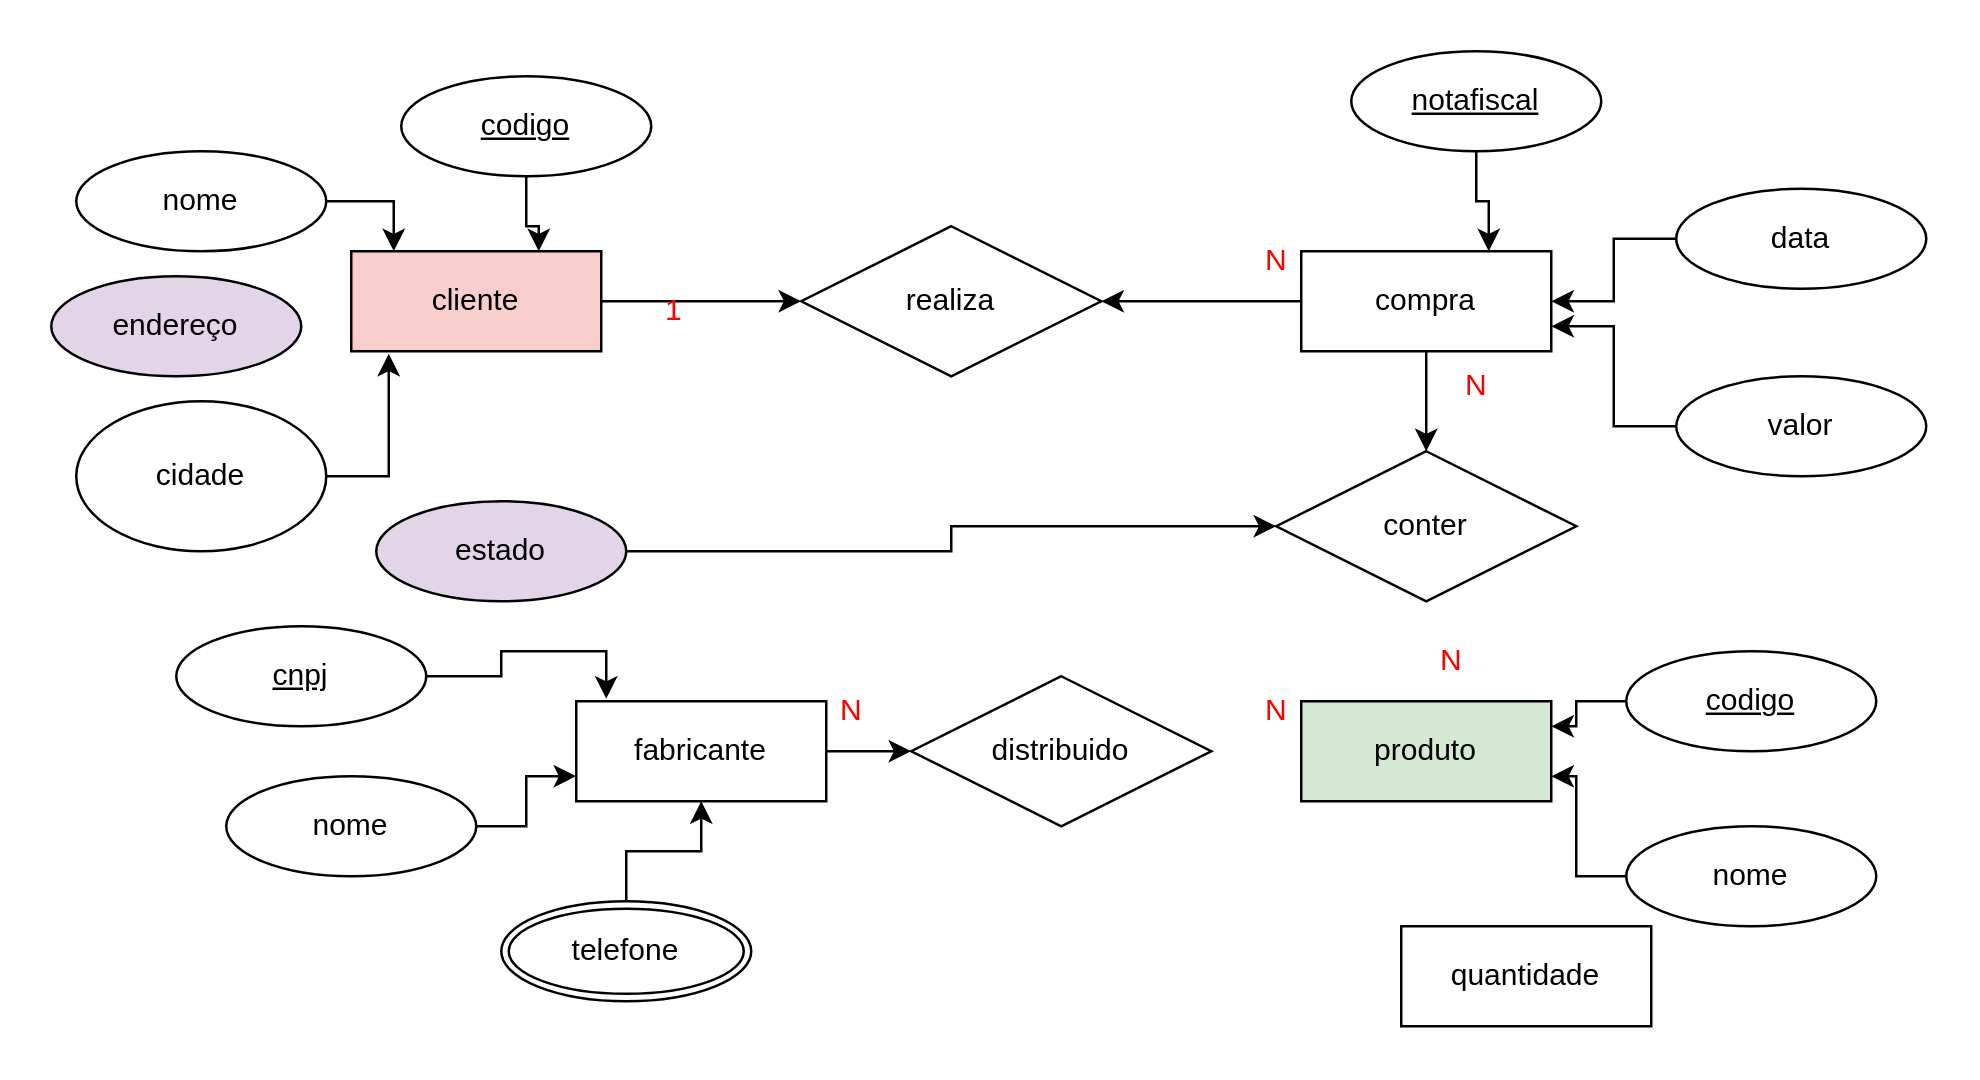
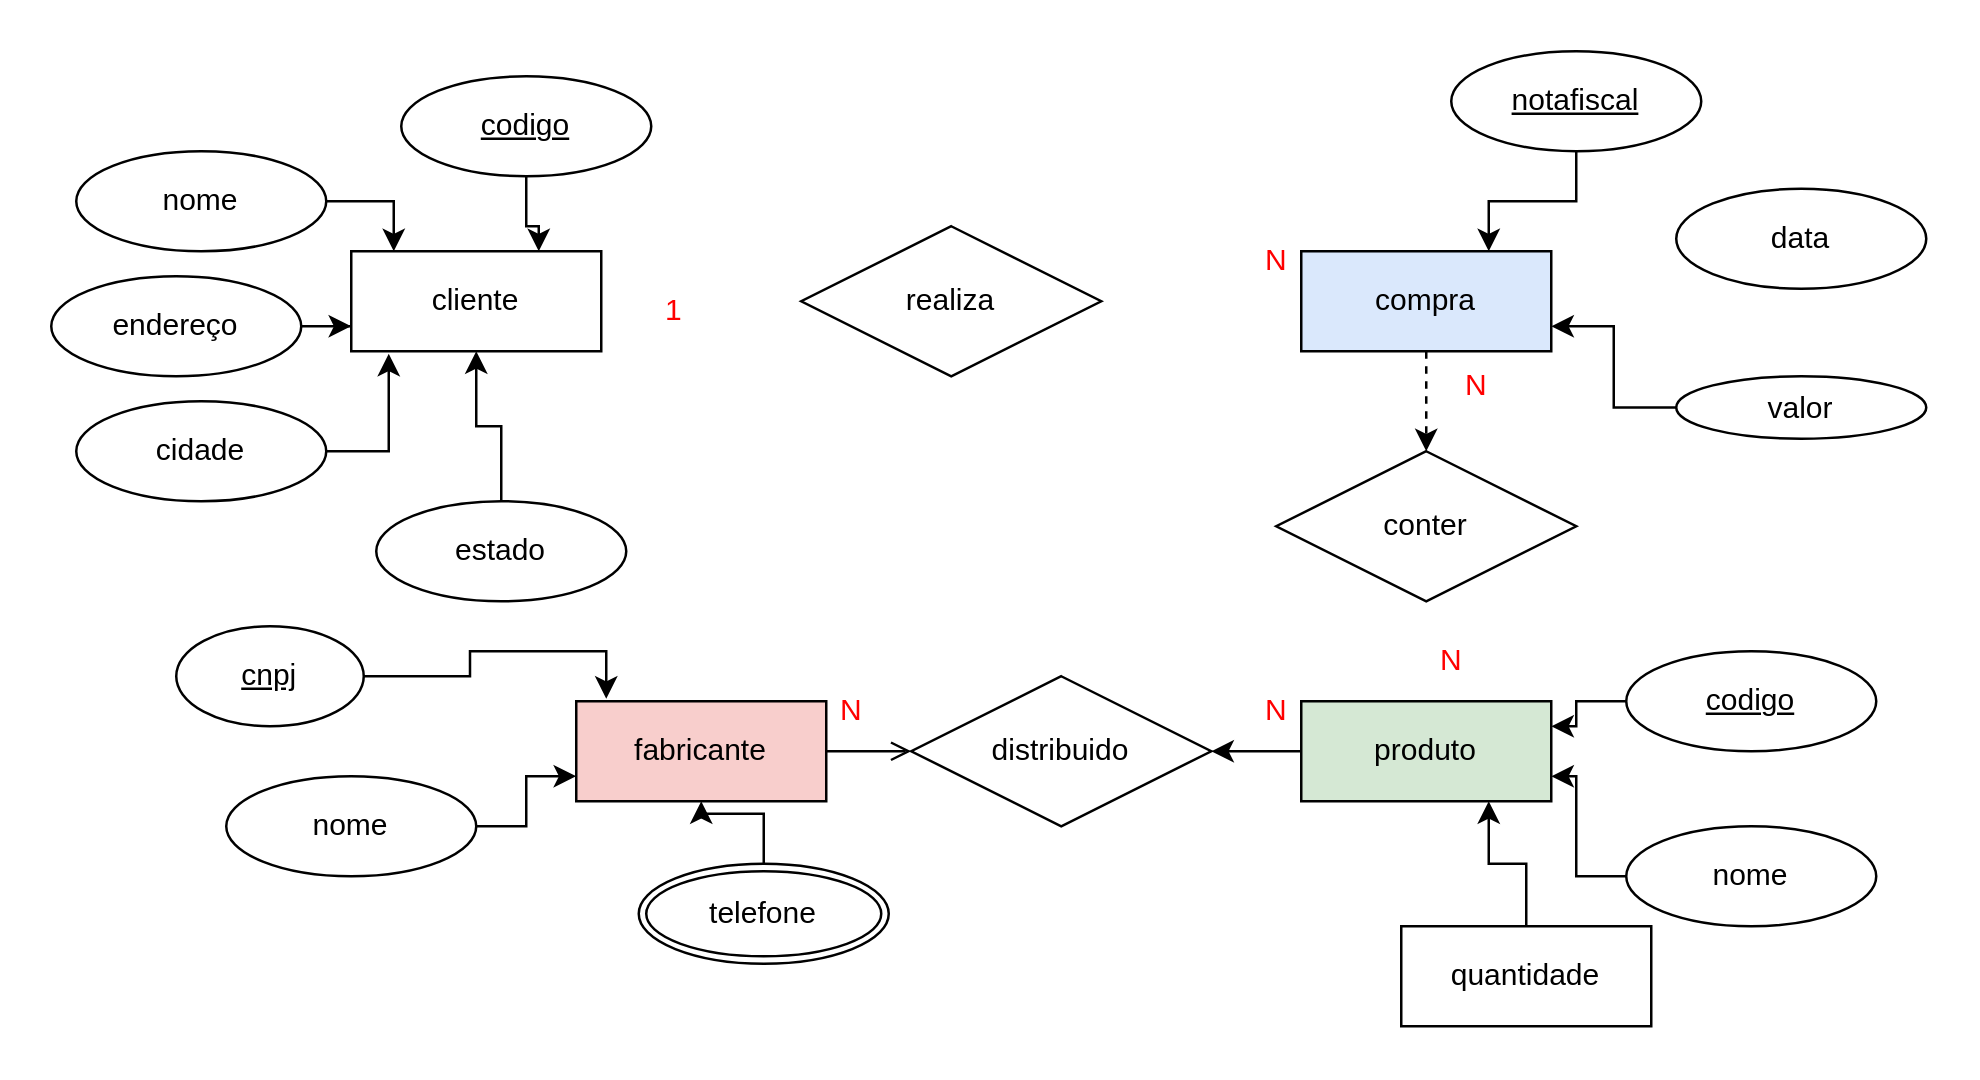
(1476, 101) -> (1576, 101)
(1614, 262) -> none
(476, 301) -> (476, 301)
(693, 301) -> none
(1209, 301) -> none
(1426, 301) -> (1426, 301)
(176, 326) -> (176, 326)
none -> (334, 326)
(1426, 392) -> (1426, 392)
(1801, 426) -> (1801, 408)
(201, 476) -> (201, 451)
(951, 547) -> (497, 426)
(501, 551) -> (501, 551)
(301, 676) -> (270, 676)
(701, 751) -> (701, 751)
(893, 751) -> (897, 751)
none -> (1254, 751)
none -> (1516, 864)
(626, 951) -> (764, 914)
